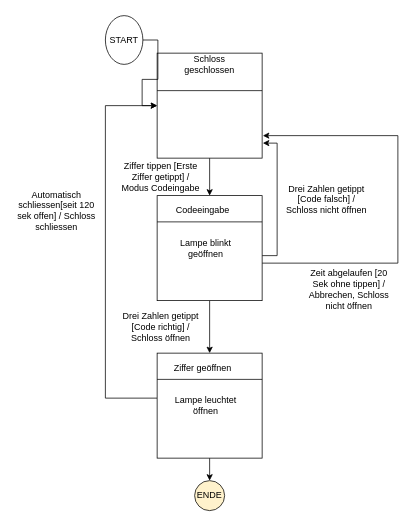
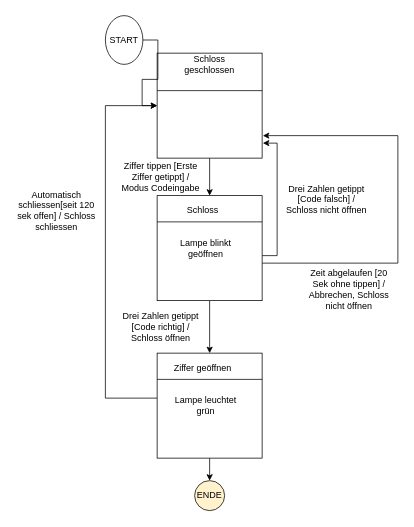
(203, 210) -> (203, 210)
(206, 405) -> (206, 405)
